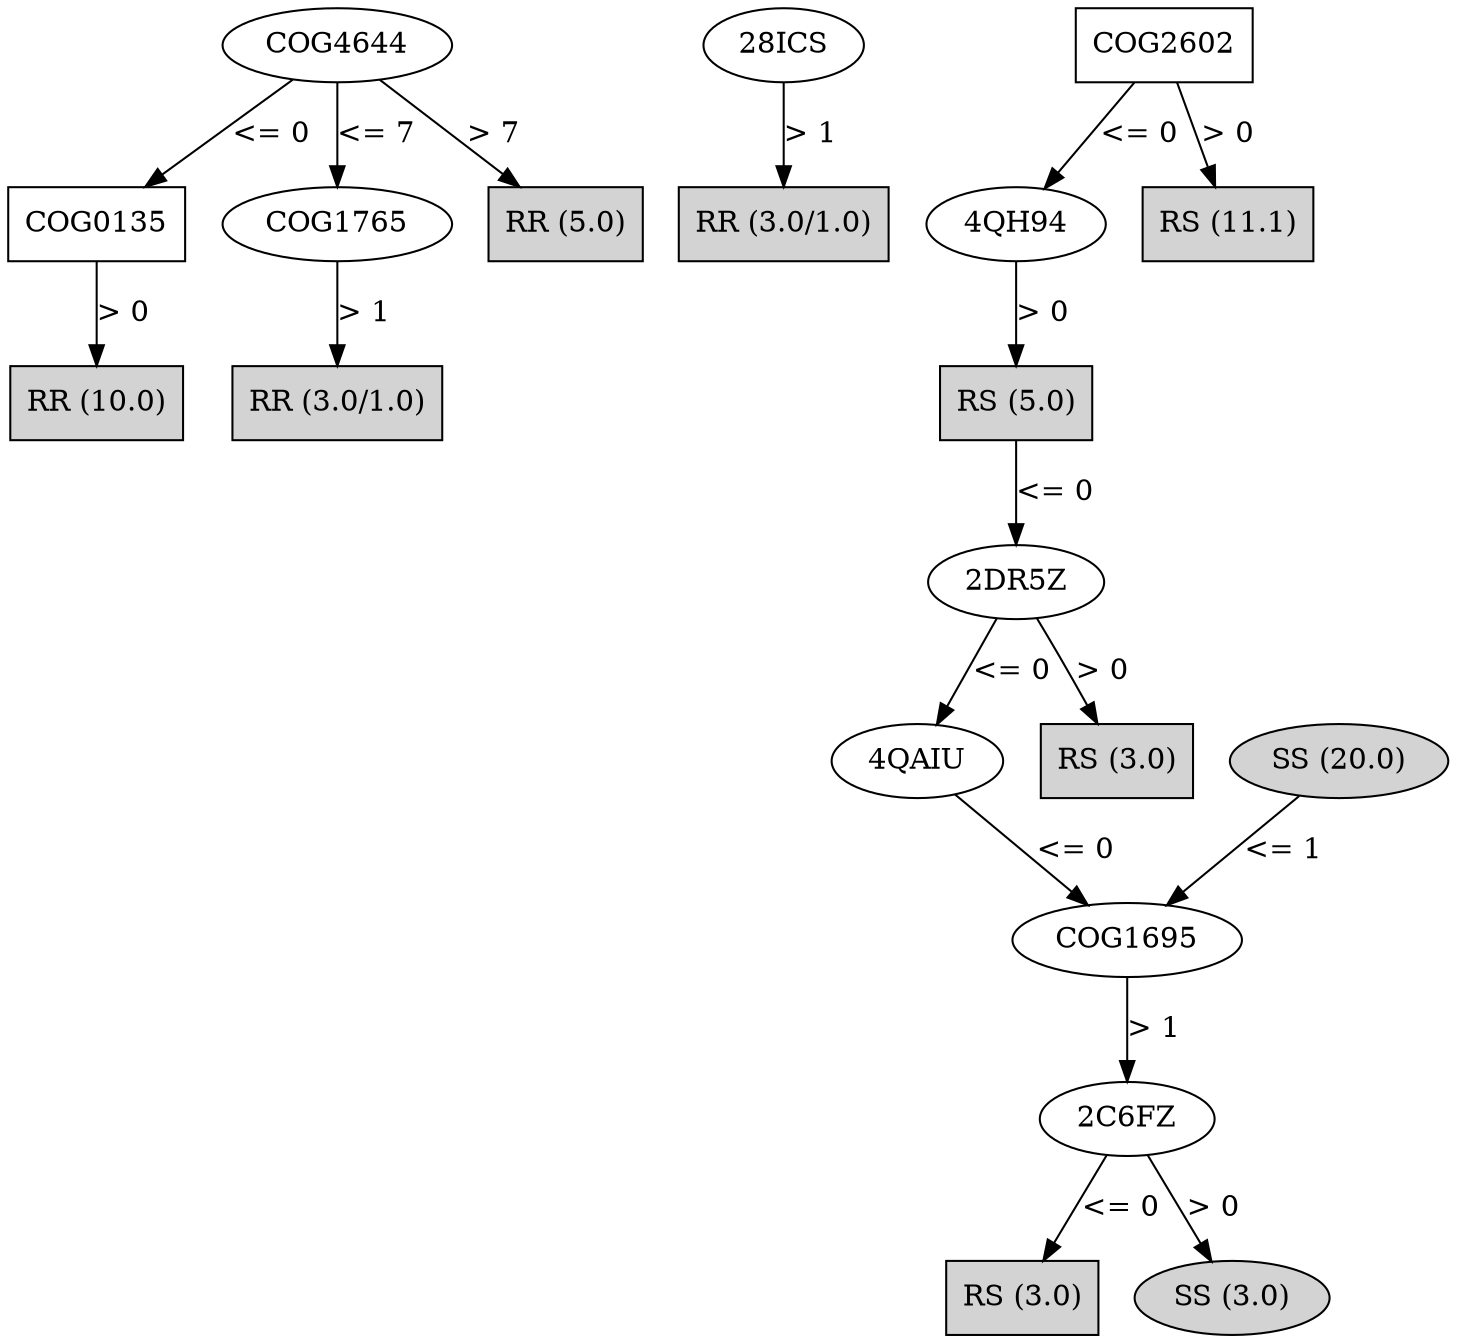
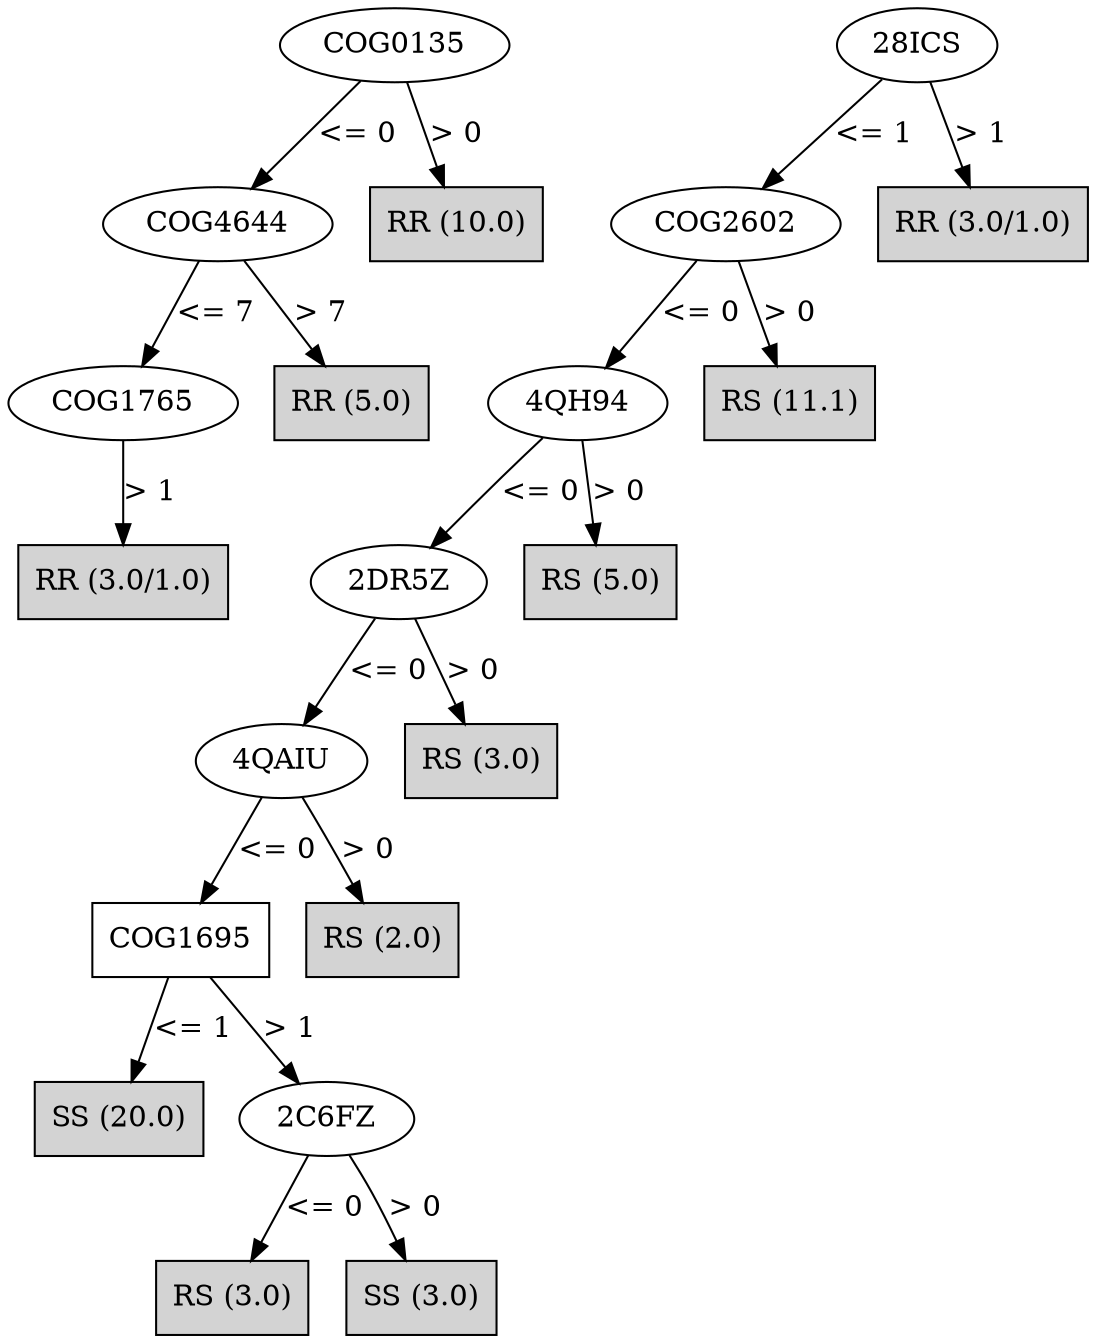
(1164, 45) -> (726, 224)
(227, 127) -> (314, 127)
none -> (830, 127)
(97, 224) -> (395, 45)
(1016, 482) -> (494, 485)
(1339, 761) -> (119, 1119)
(1241, 844) -> (153, 1020)
none -> (382, 940)
(1127, 940) -> (181, 940)
(1232, 1298) -> (421, 1298)
